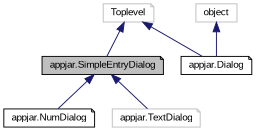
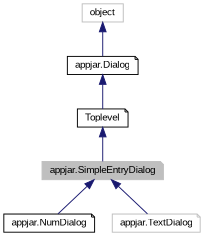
(129, 13) -> (103, 118)
(177, 42) -> (103, 97)
(103, 65) -> (103, 171)
